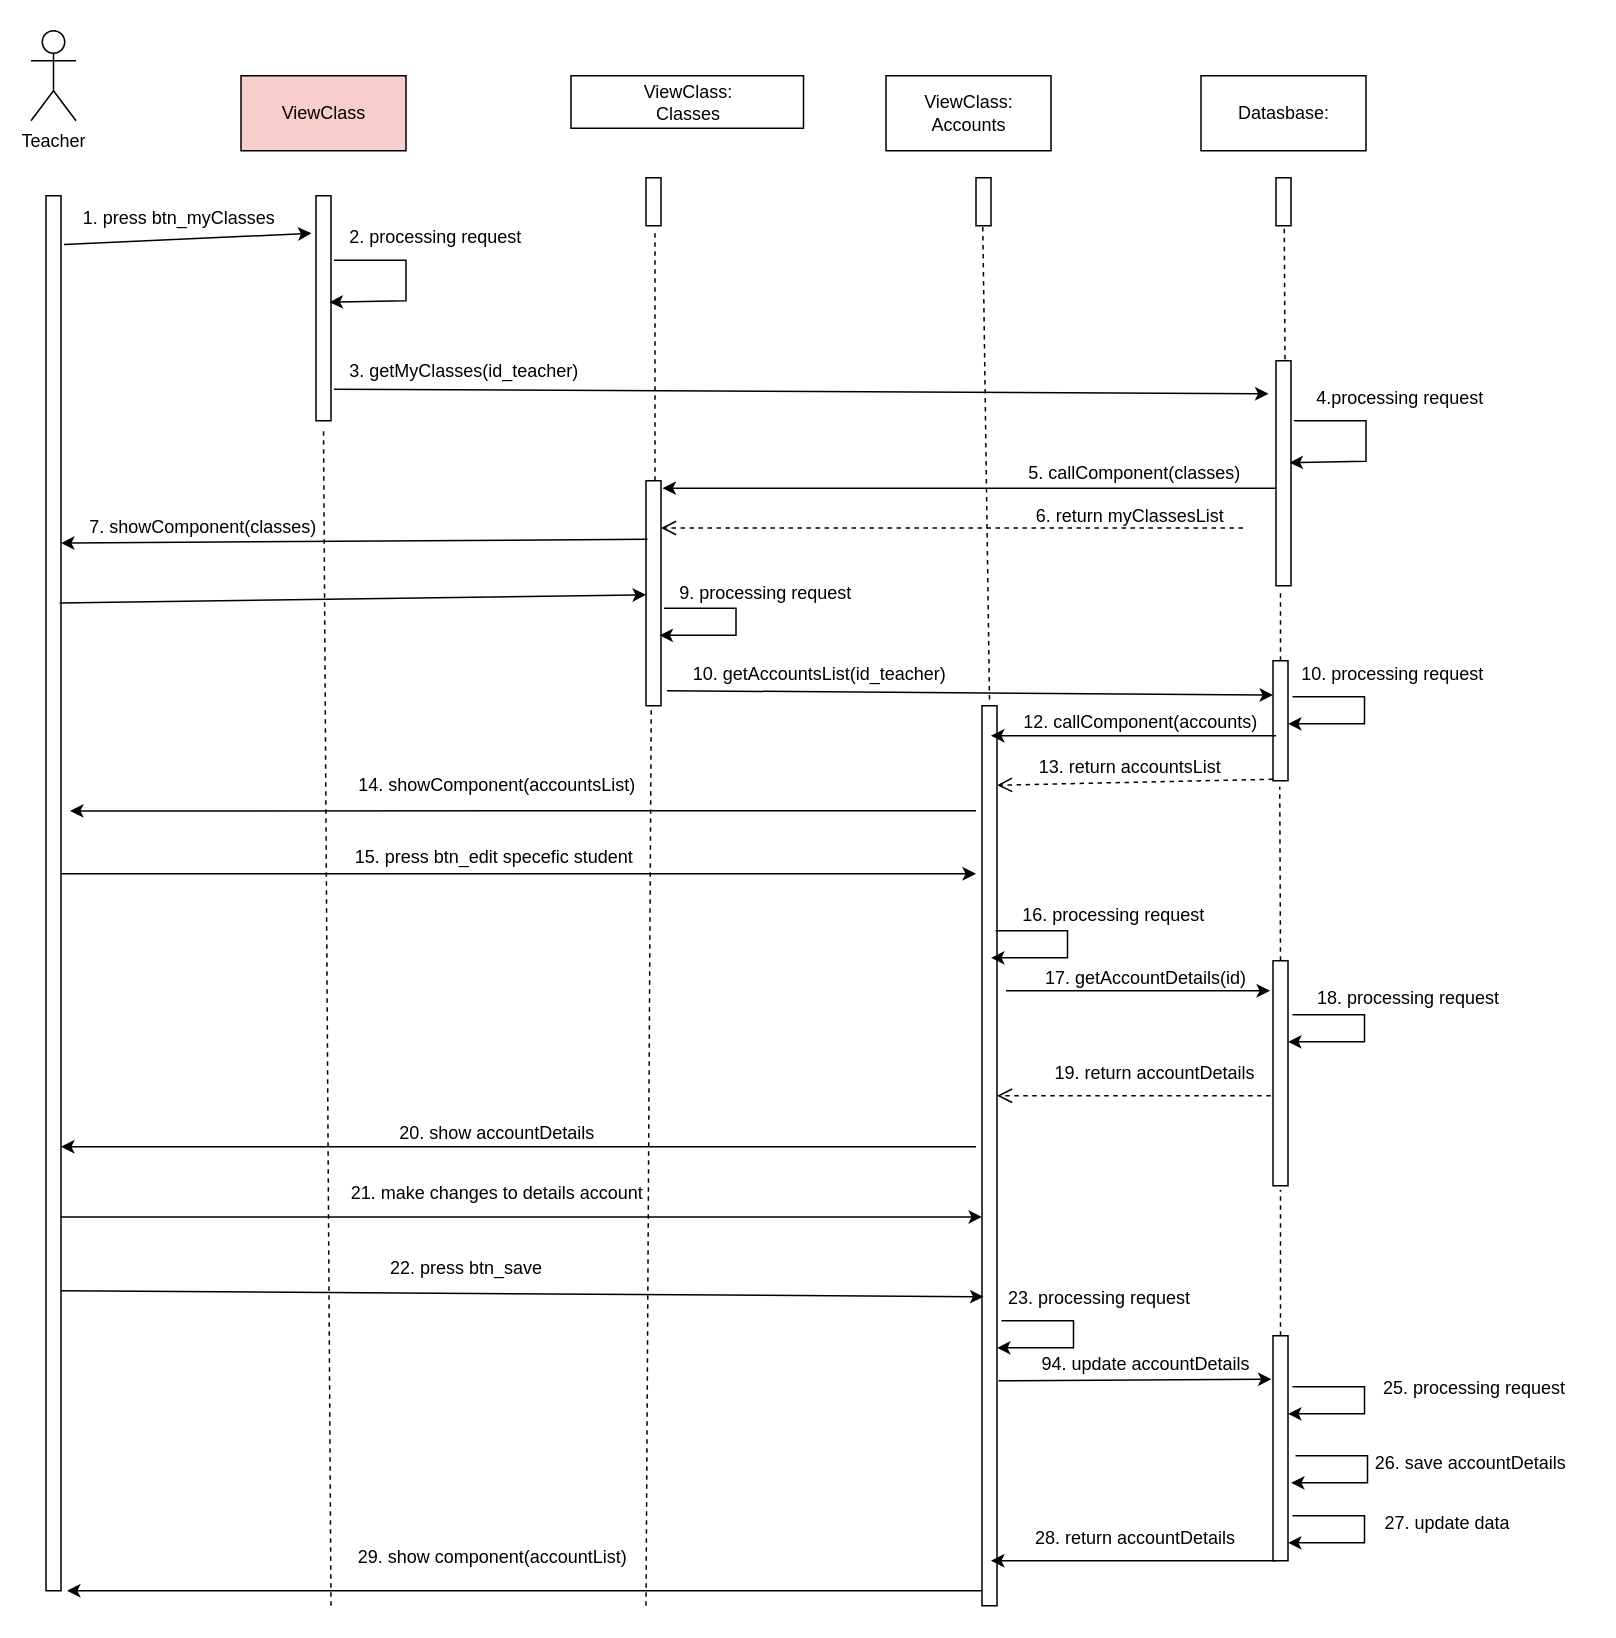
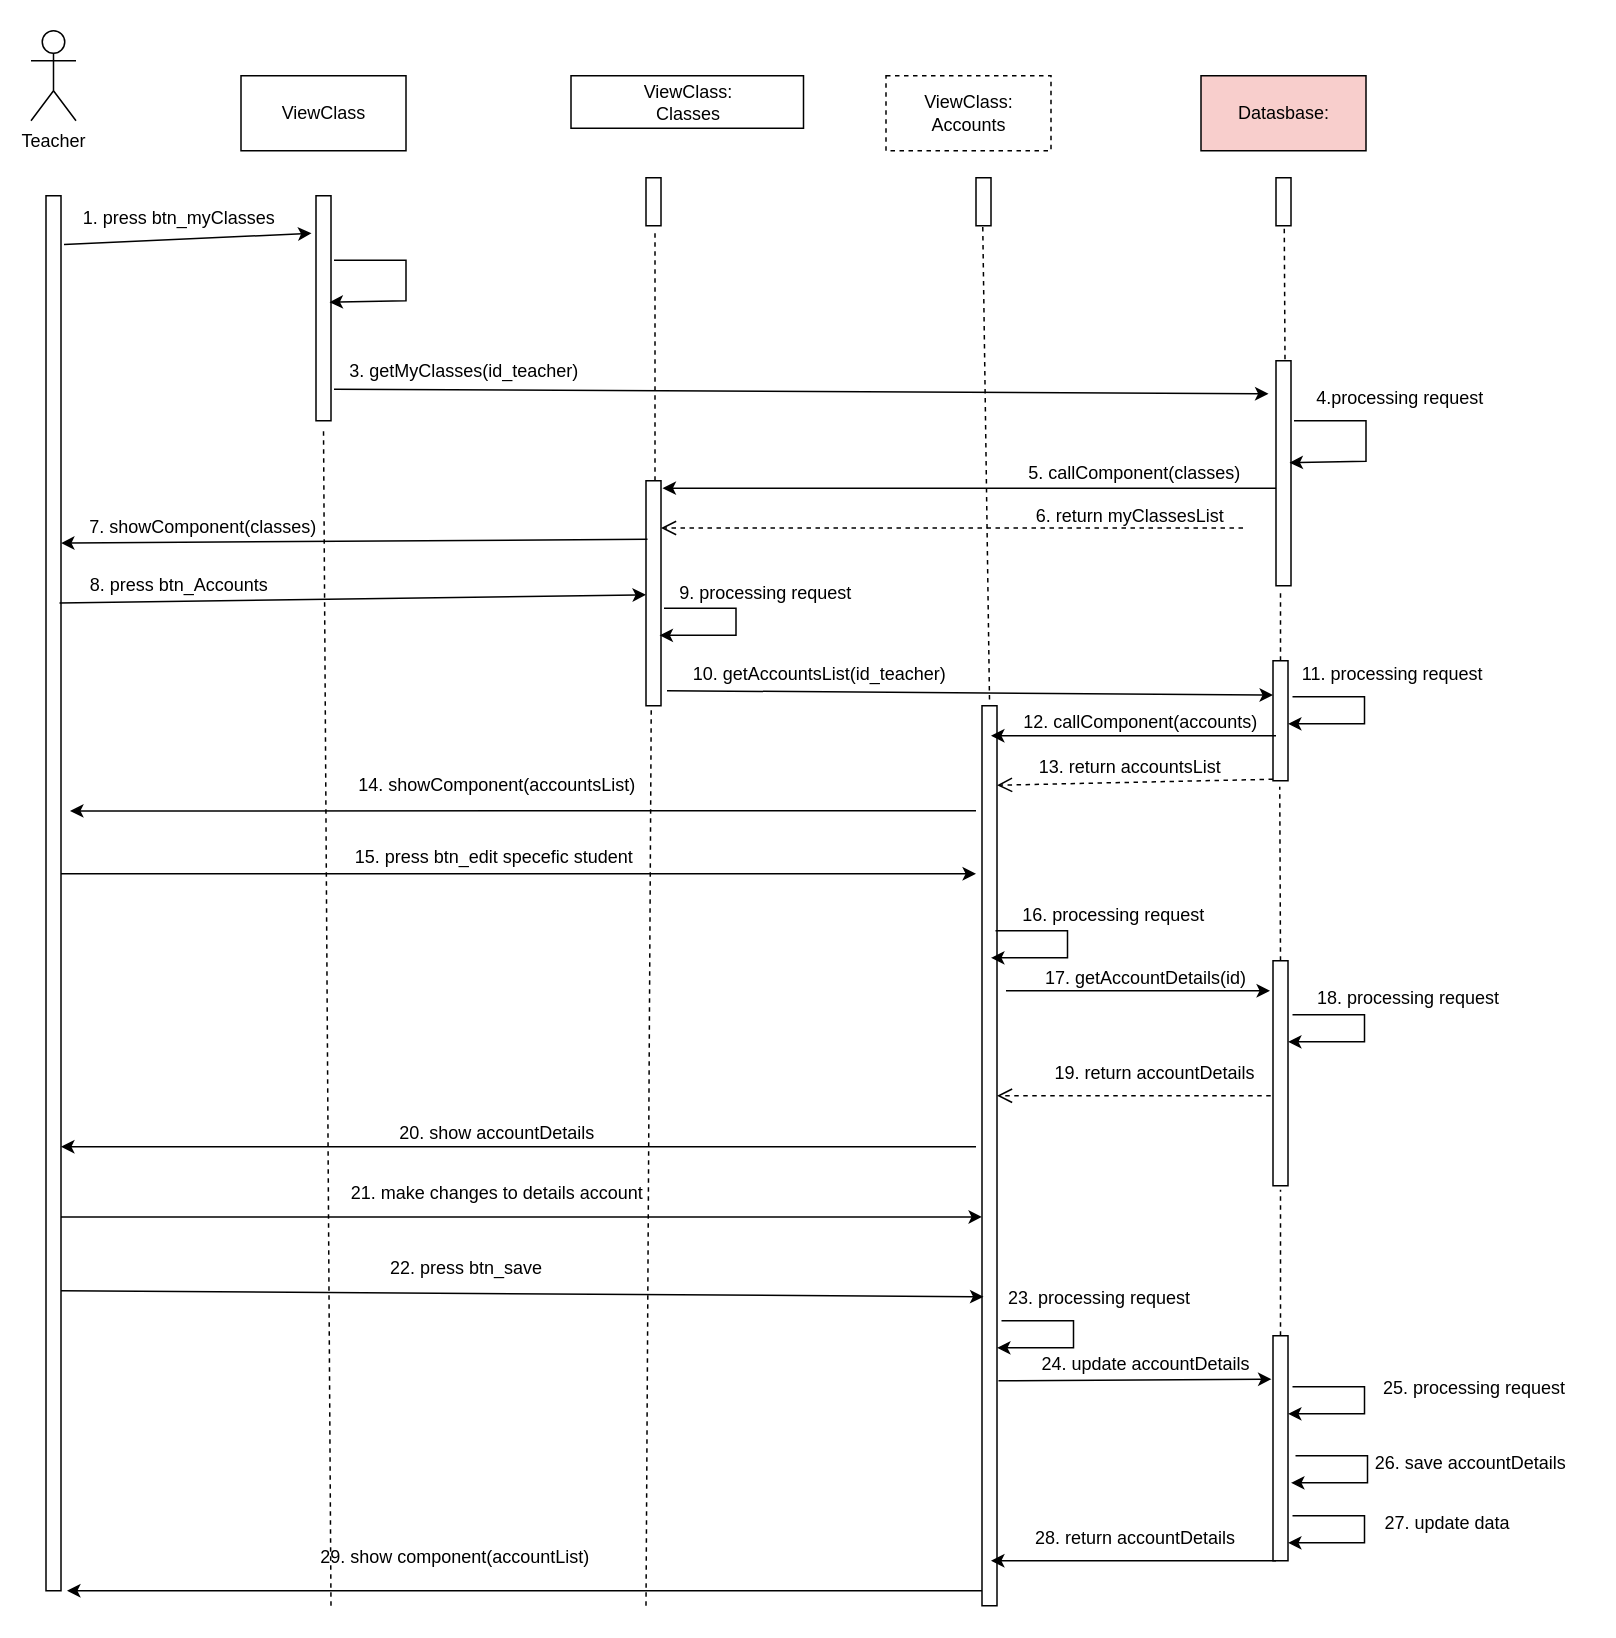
(323, 113) -> (323, 113)
(968, 113) -> (968, 113)
(1283, 113) -> (1283, 113)
(436, 238) -> none
none -> (179, 586)
(1393, 674) -> (1393, 674)
(1146, 1364) -> (1146, 1364)
(493, 1558) -> (455, 1558)
